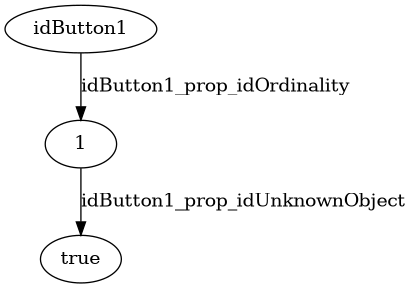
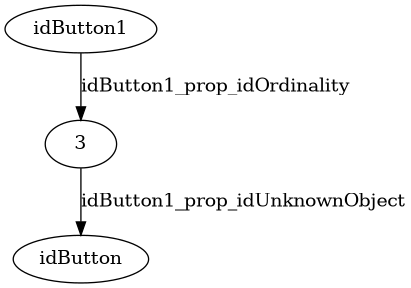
(81, 144) -> (81, 144)
(81, 259) -> (81, 259)
